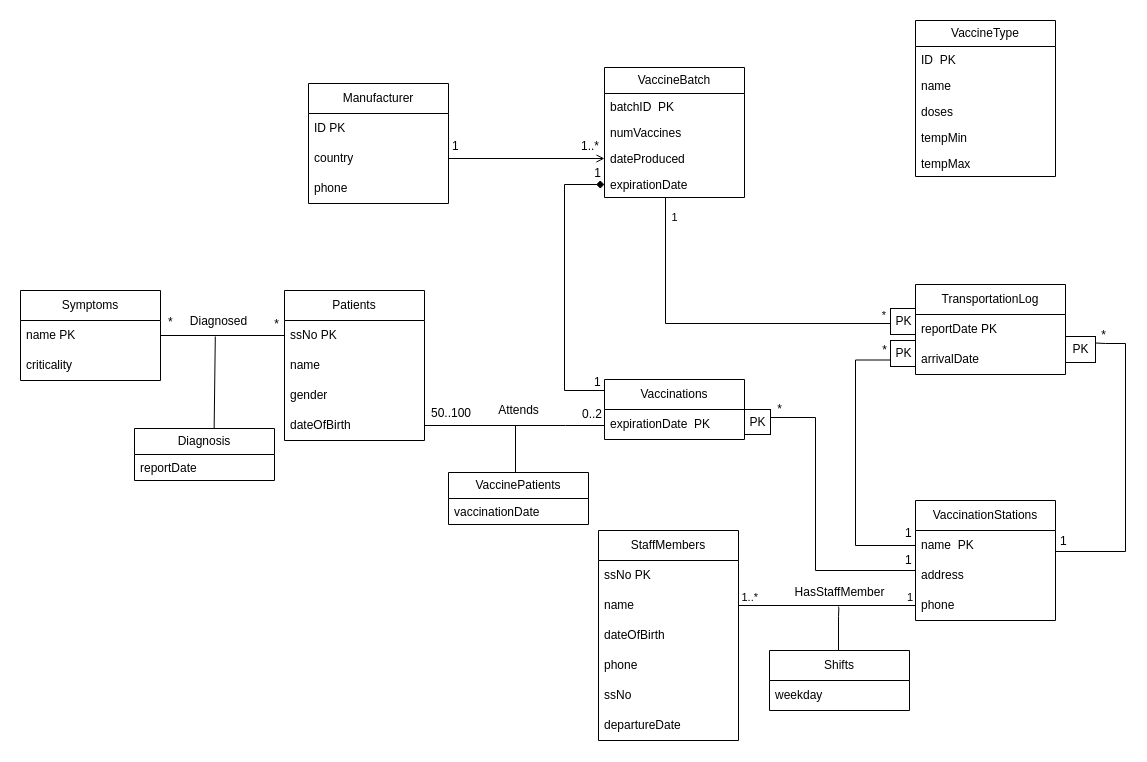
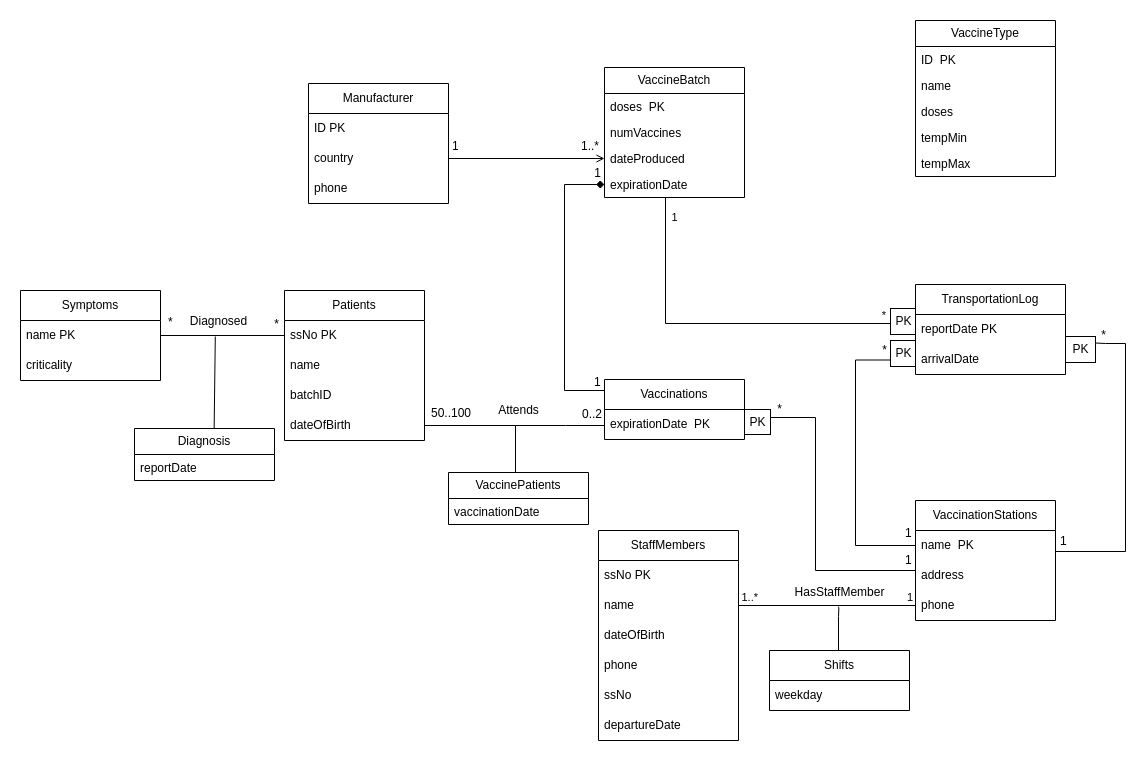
(646, 108) -> (639, 108)
(311, 396) -> (314, 396)
